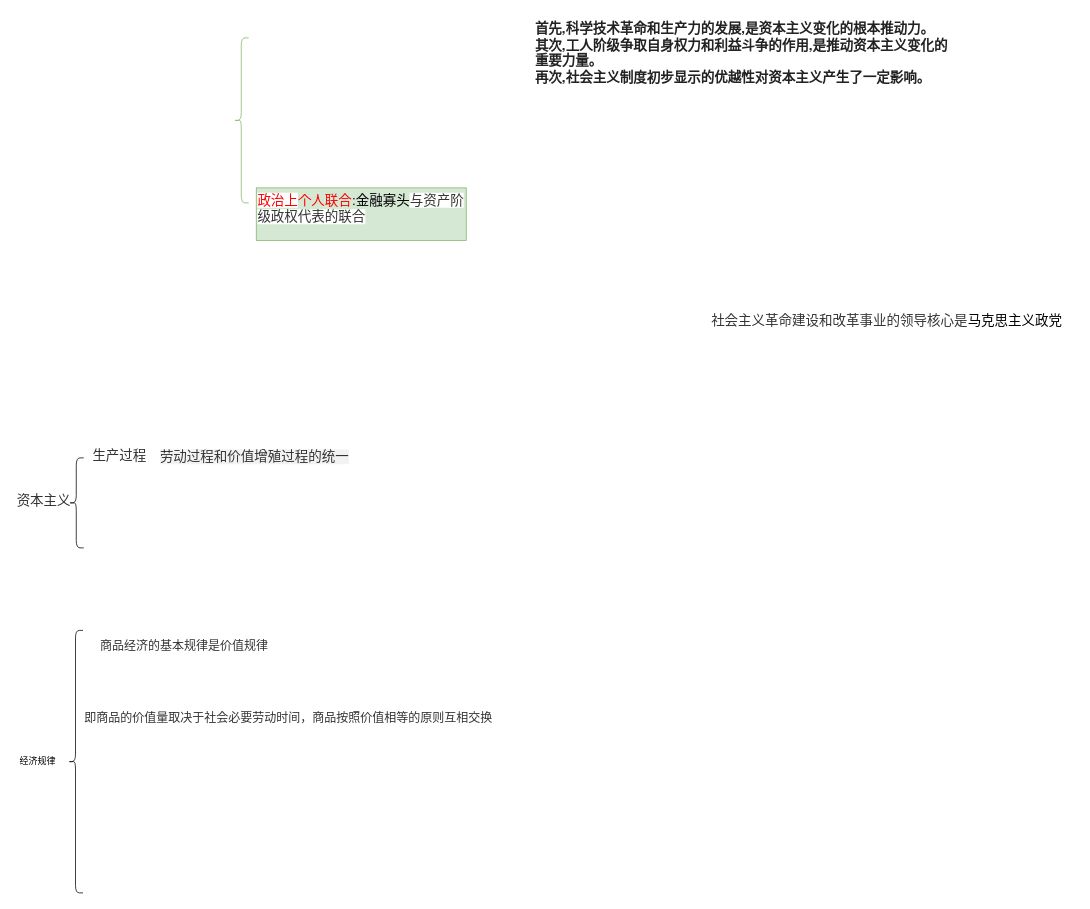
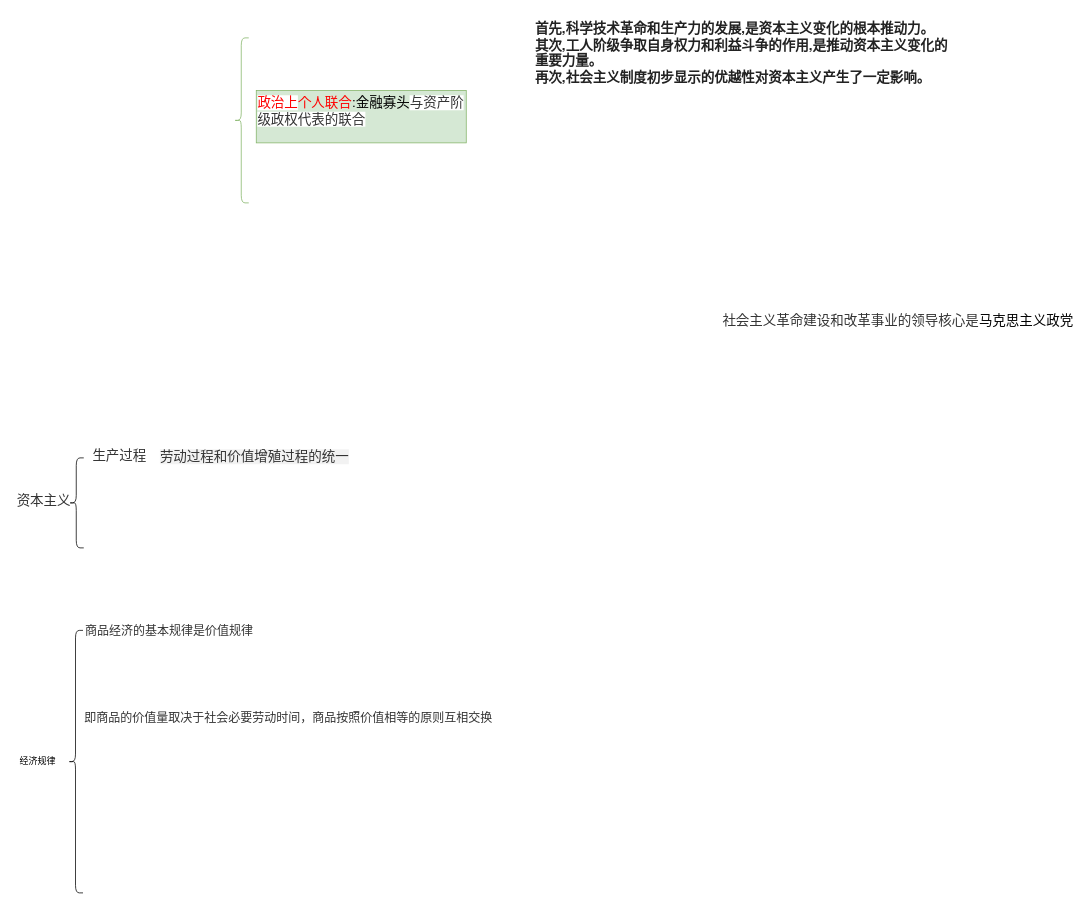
(361, 214) -> (361, 117)
(886, 323) -> (897, 323)
(189, 645) -> (174, 630)
